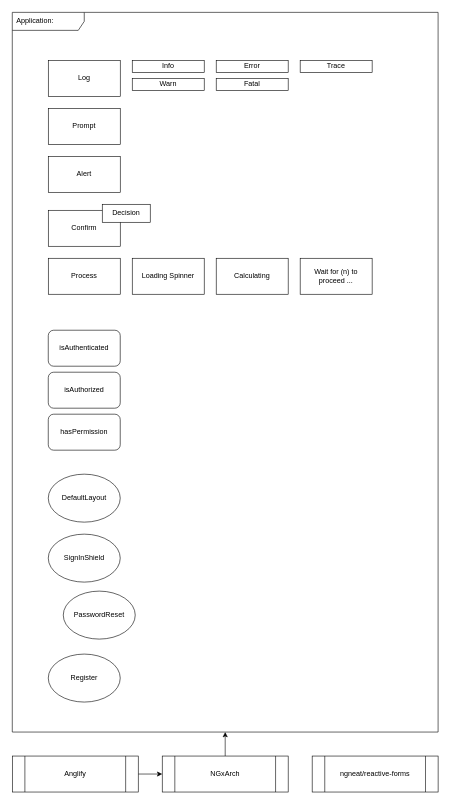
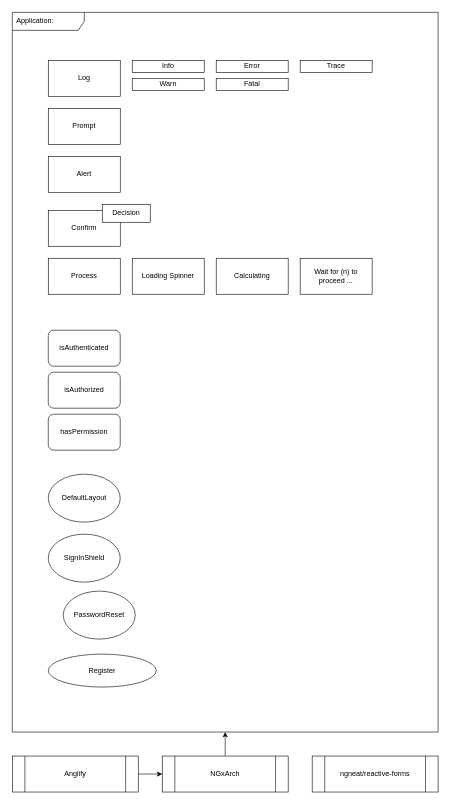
(84, 678) -> (102, 671)
